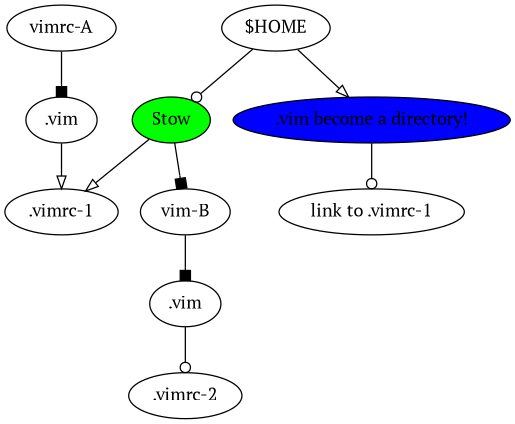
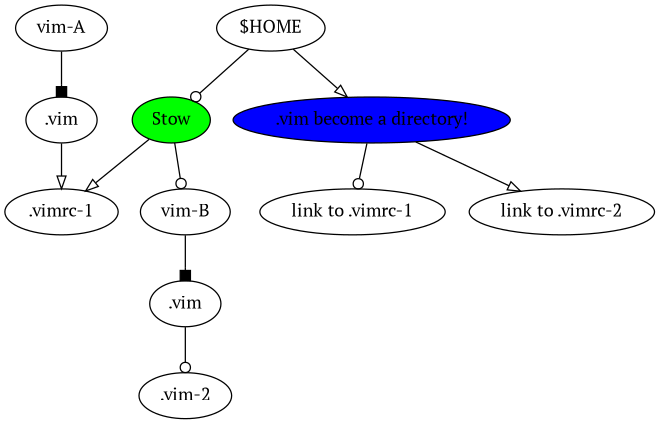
(62, 28) -> (62, 28)
(177, 159) -> (177, 161)
none -> (562, 212)
(185, 396) -> (185, 396)
